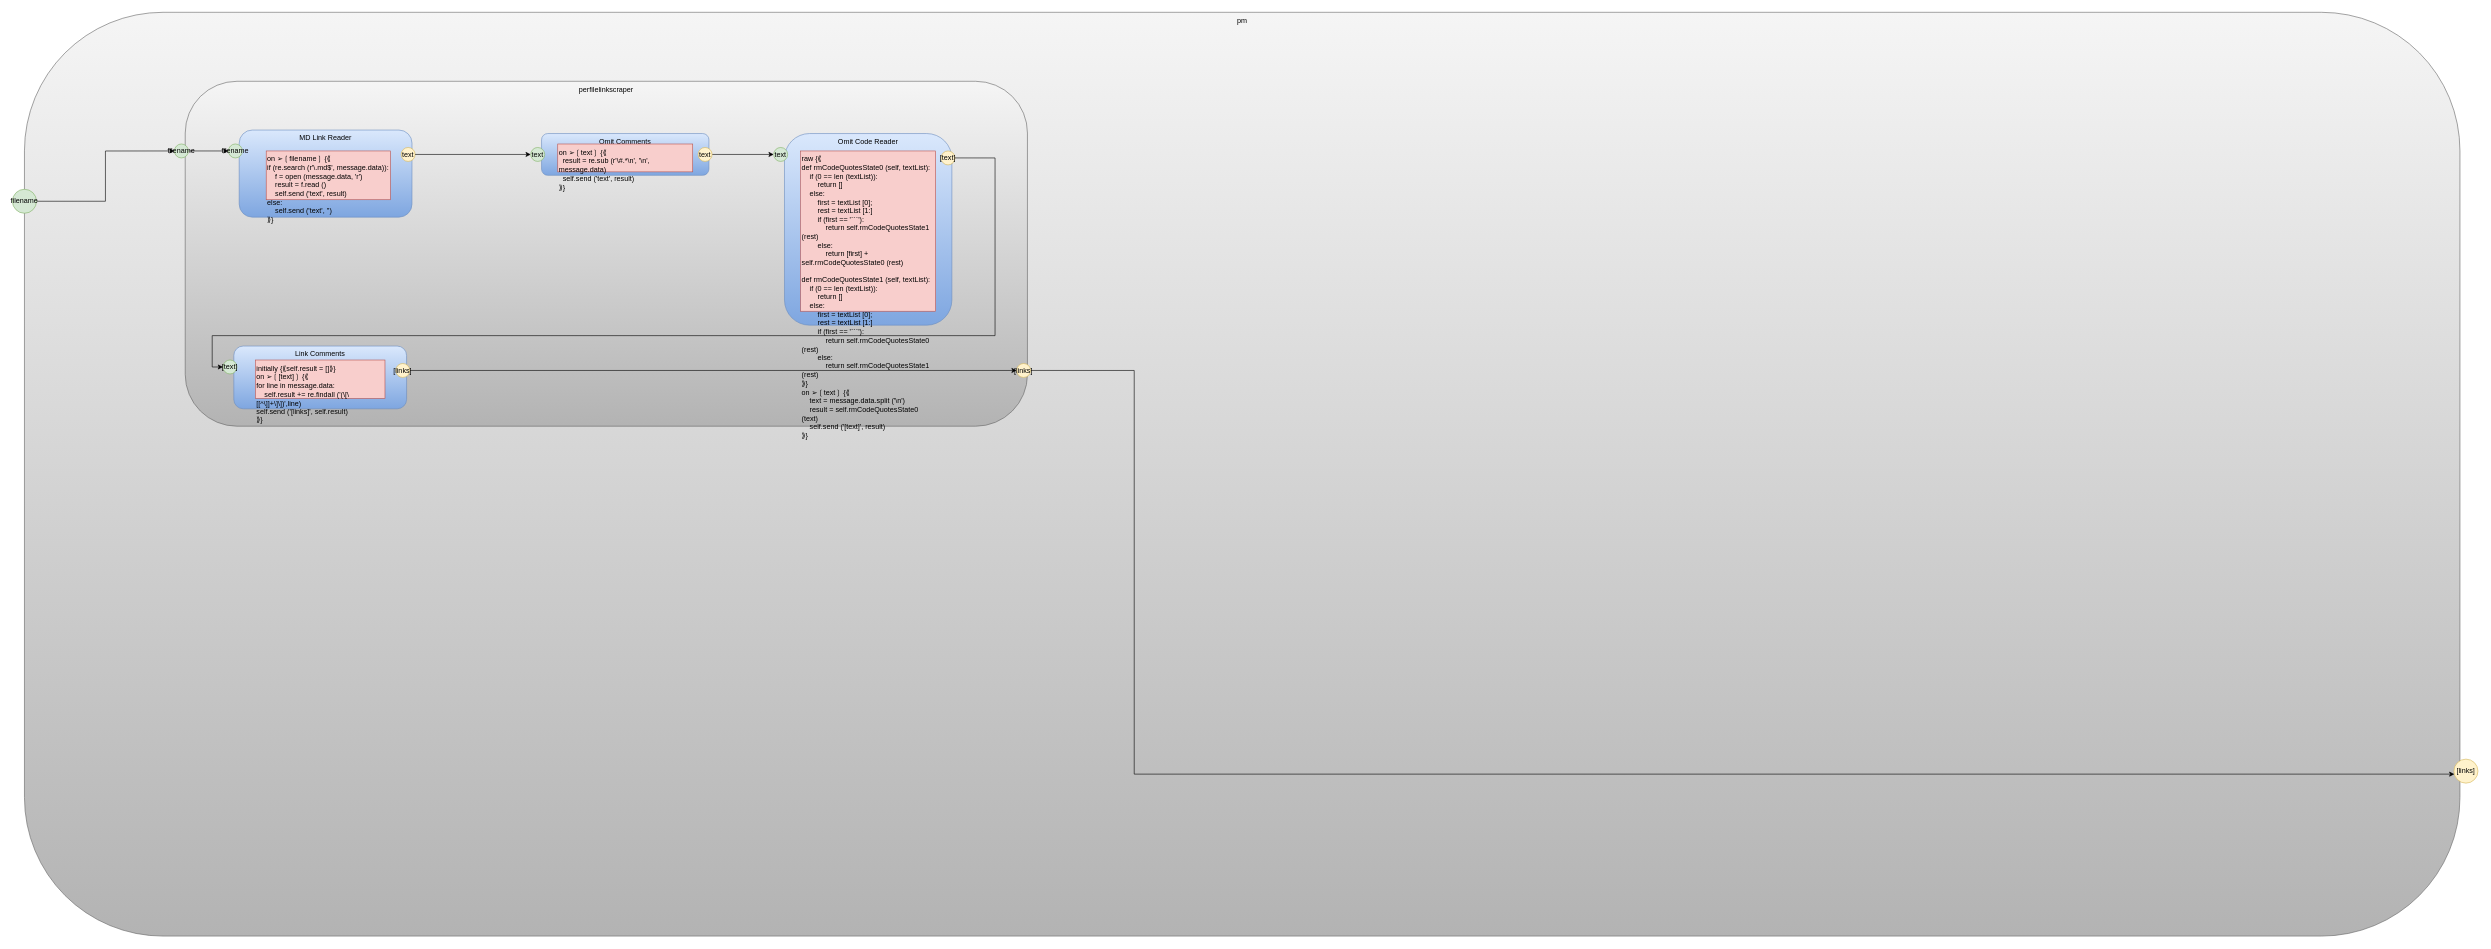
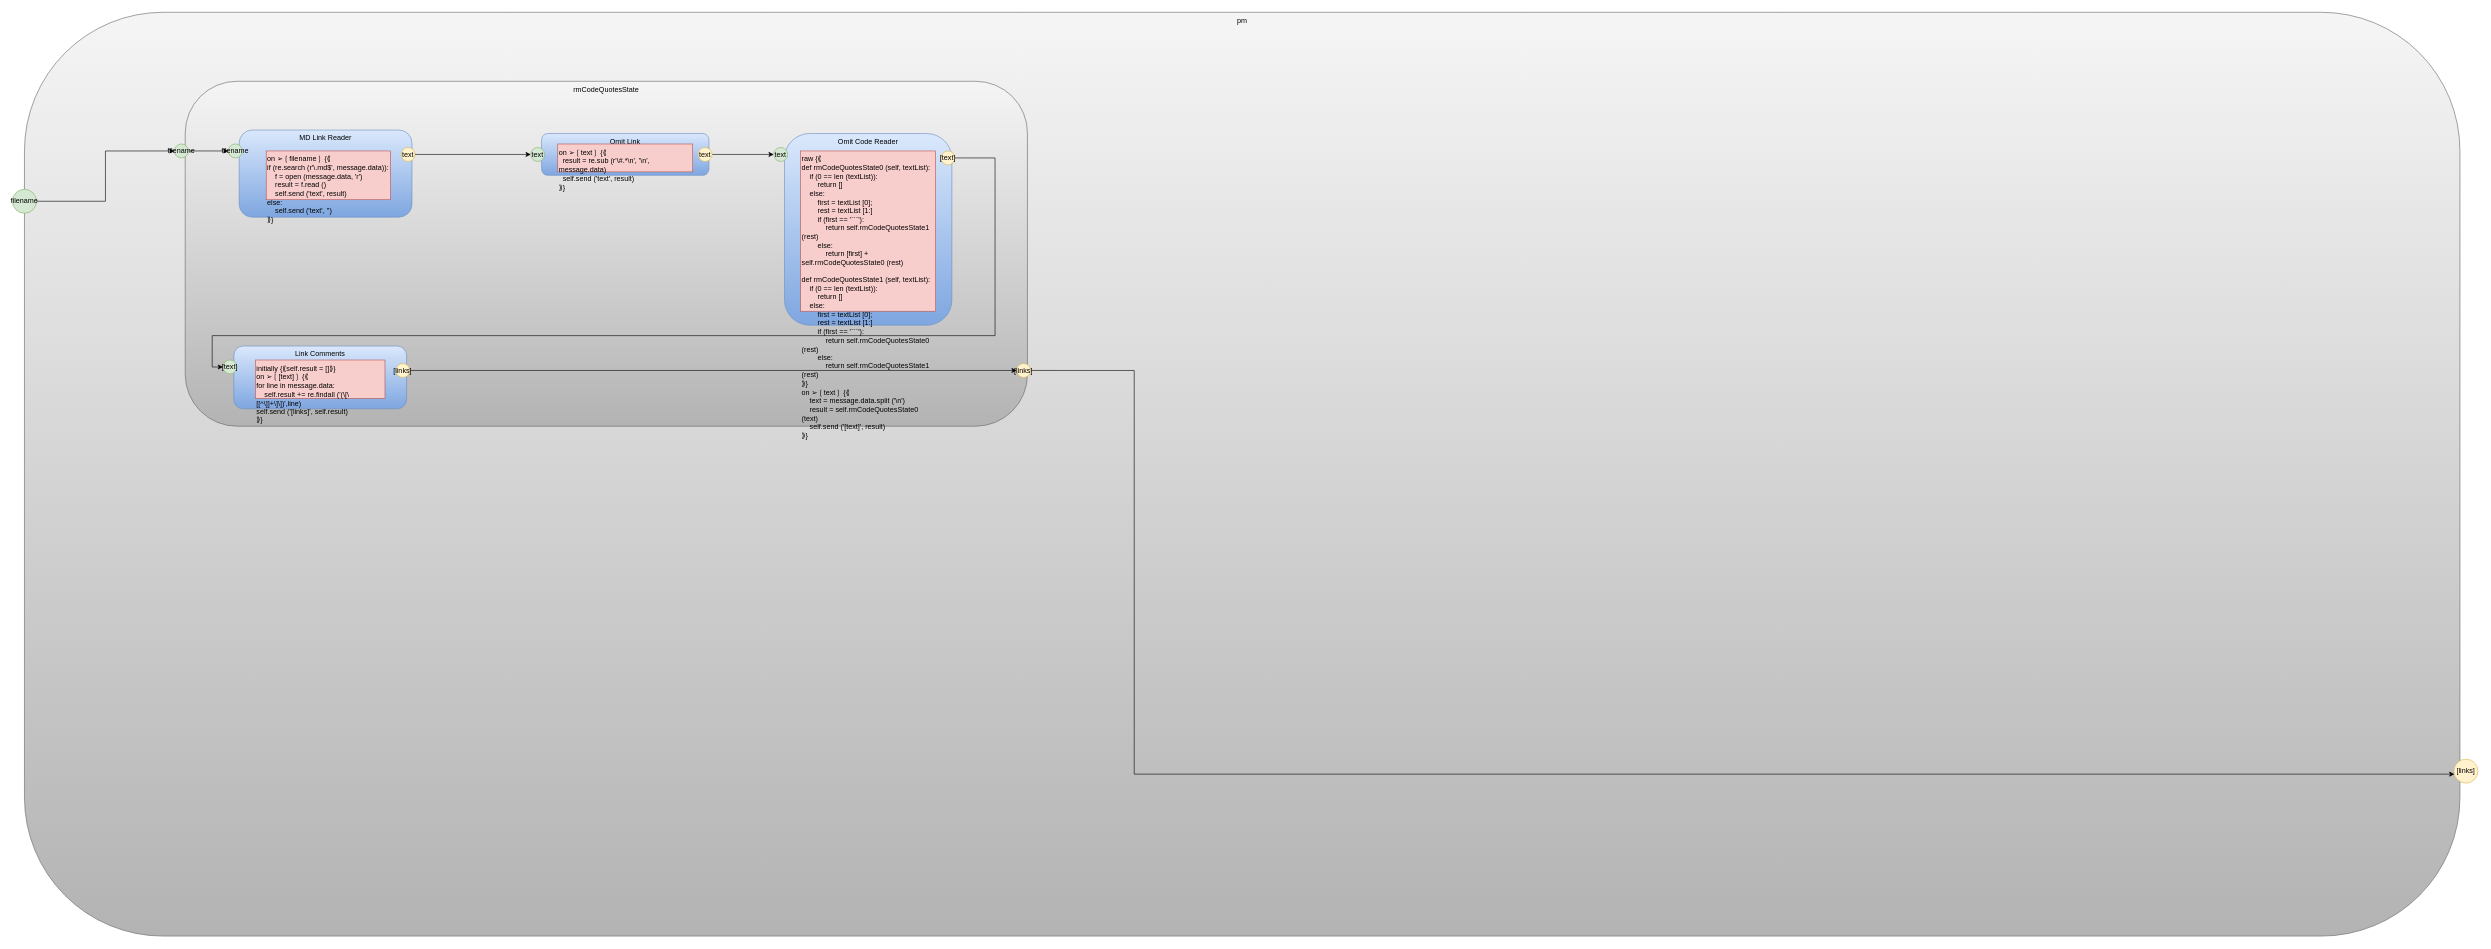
(606, 90) -> (606, 90)
(625, 142) -> (625, 142)
